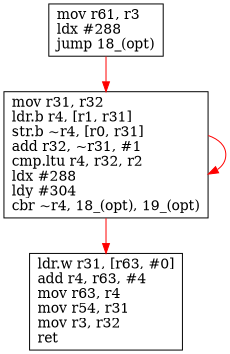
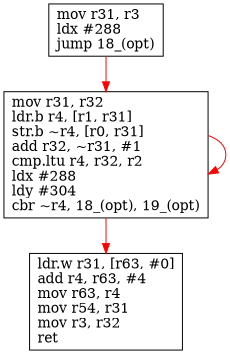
(106, 30) -> (106, 30)
